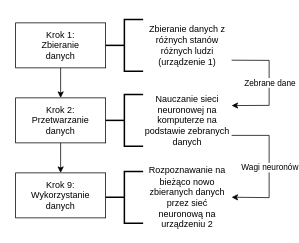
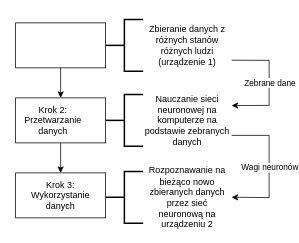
(60, 45) -> none
(60, 120) -> (53, 120)
(60, 195) -> (60, 195)
